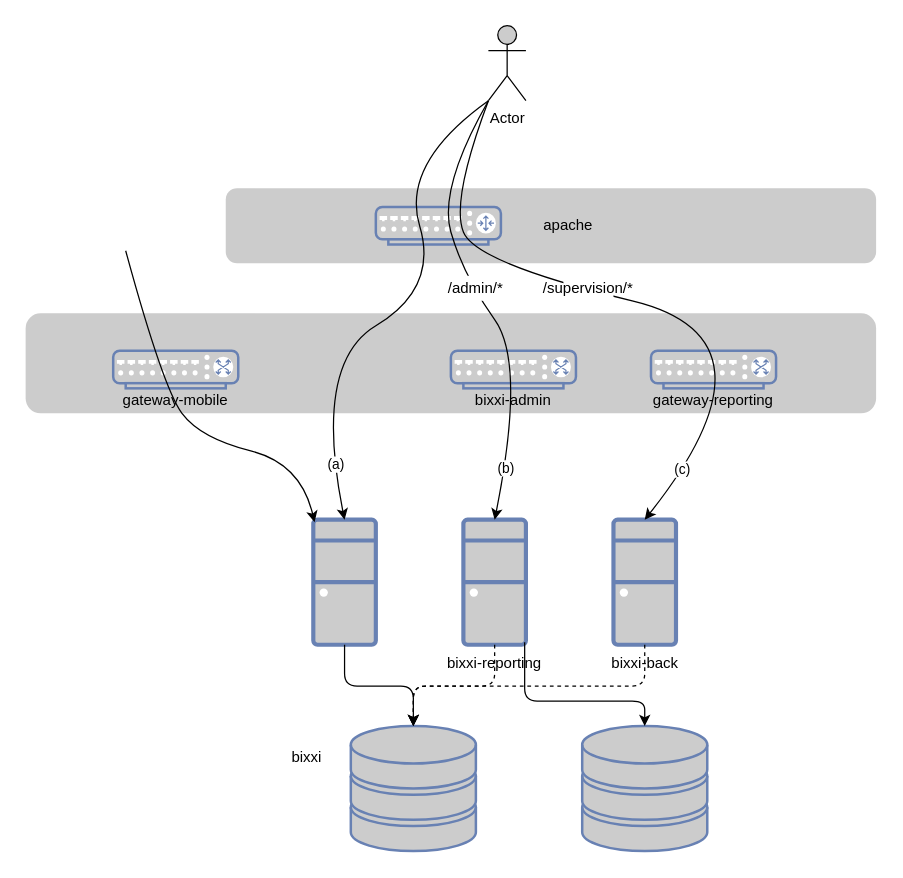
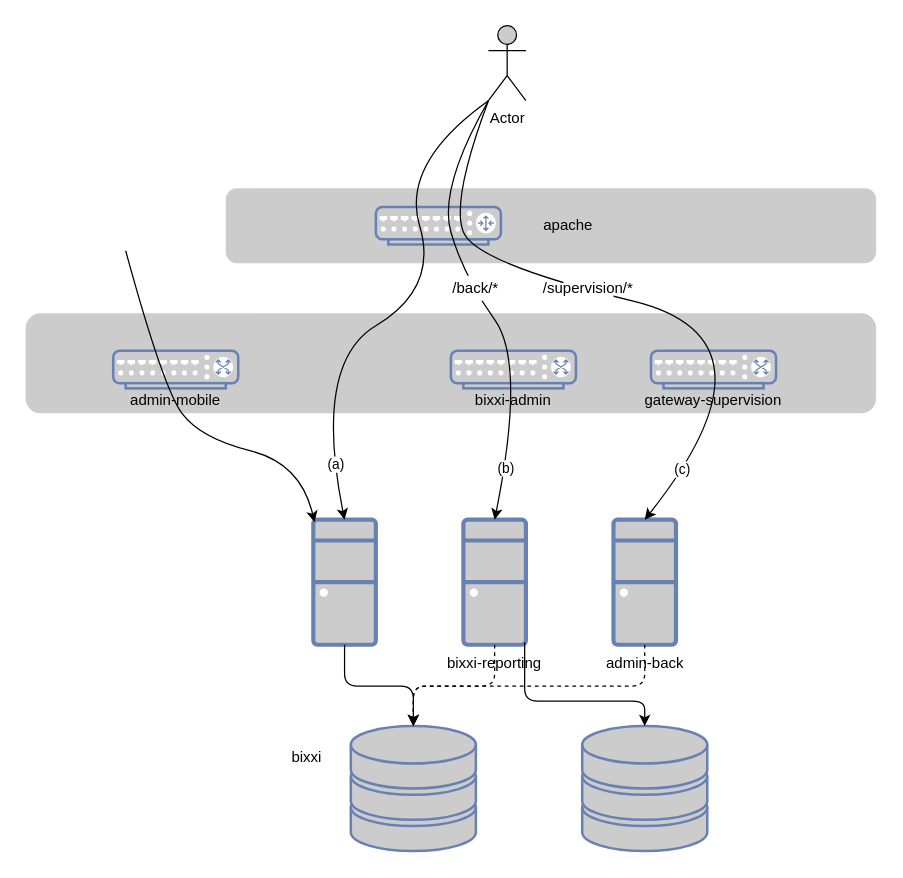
(476, 288) -> (476, 288)
(176, 401) -> (176, 401)
(713, 401) -> (713, 401)
(645, 663) -> (645, 663)
